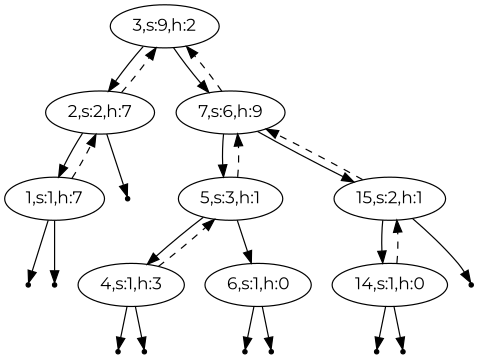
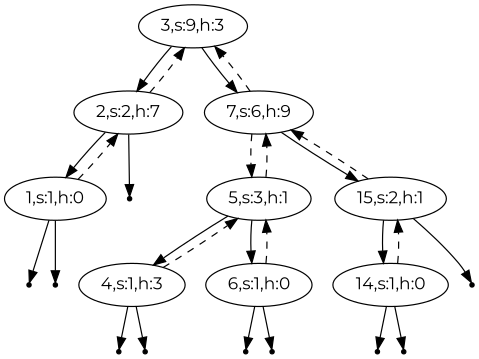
(165, 26) -> (193, 26)
(223, 149) -> (251, 149)
(55, 199) -> (55, 199)
none -> (267, 248)
